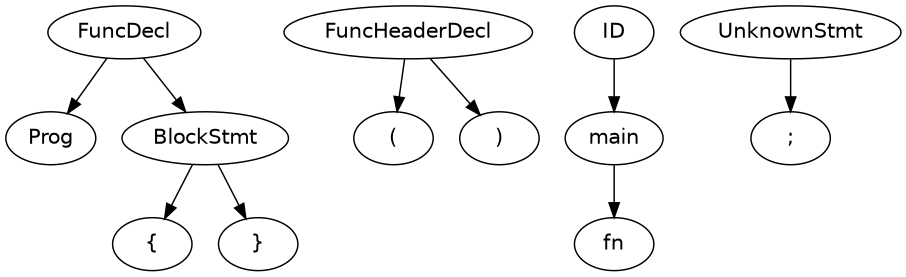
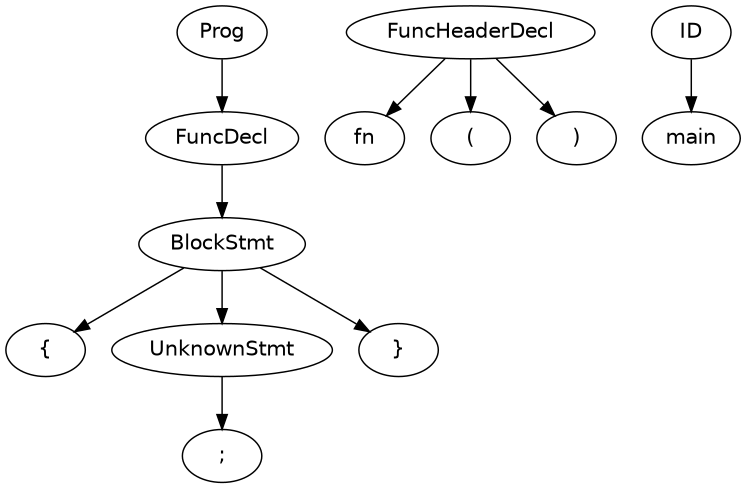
(92, 80) -> (222, 78)
(614, 184) -> (421, 82)
none -> (222, 290)
